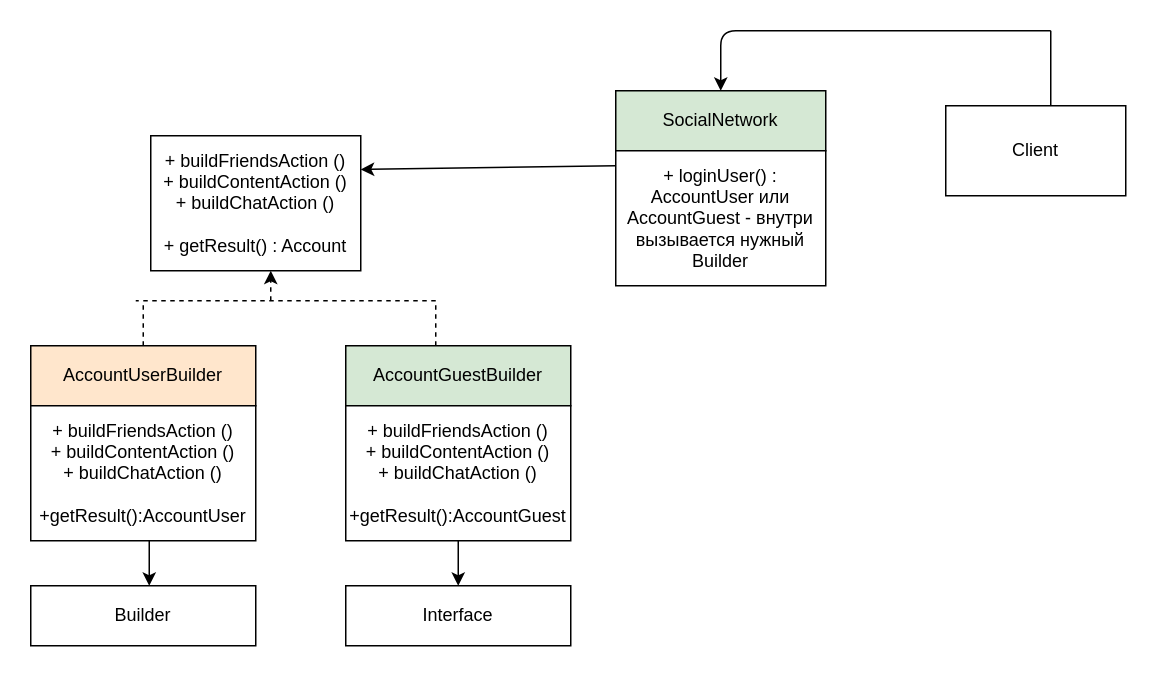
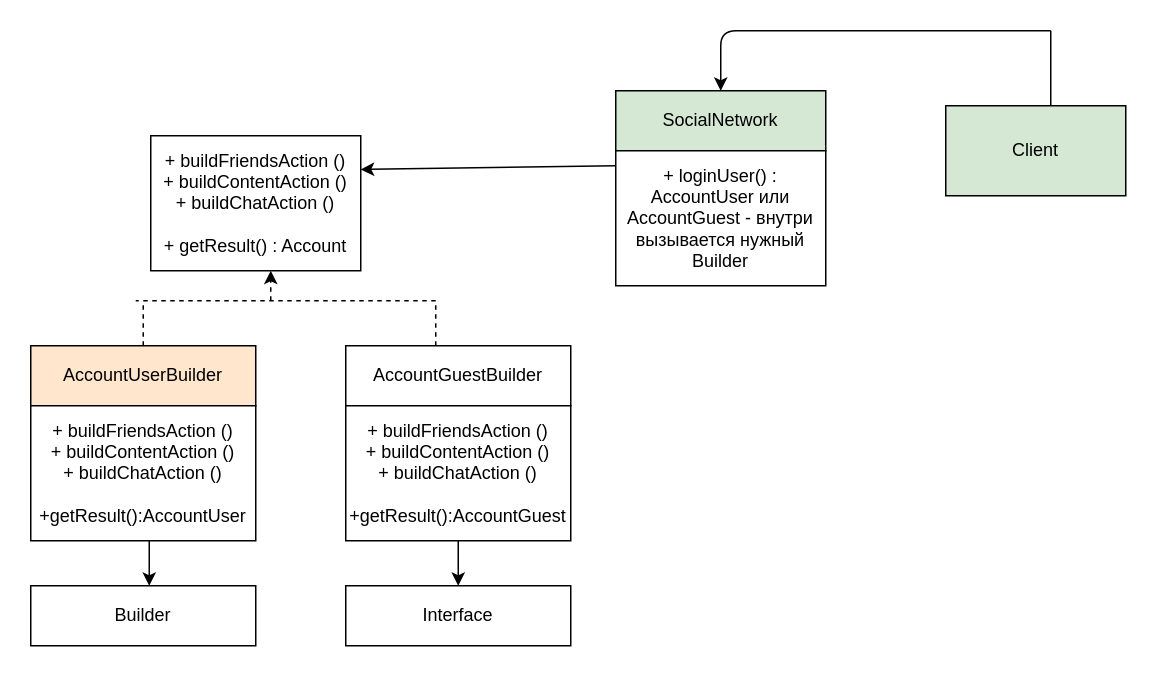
(1036, 151) -> (1036, 151)
(458, 376) -> (458, 376)
